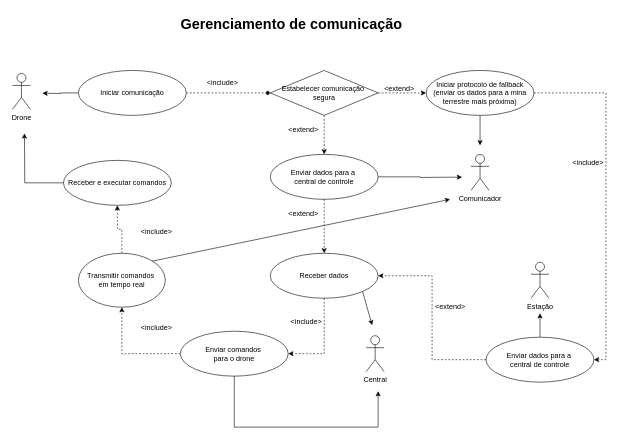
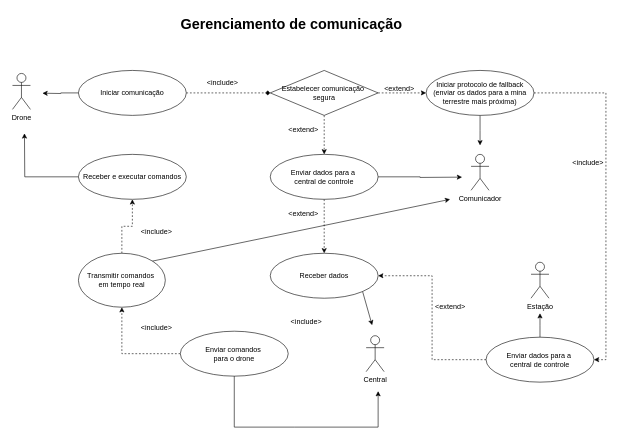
(117, 183) -> (132, 177)
(293, 354) -> none
